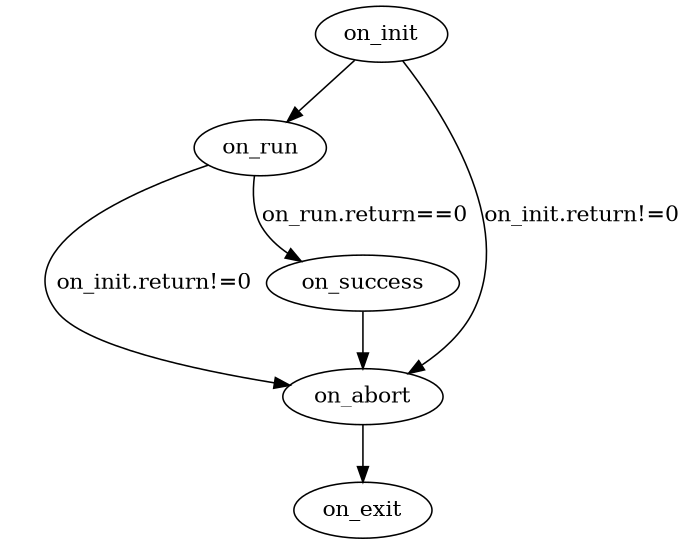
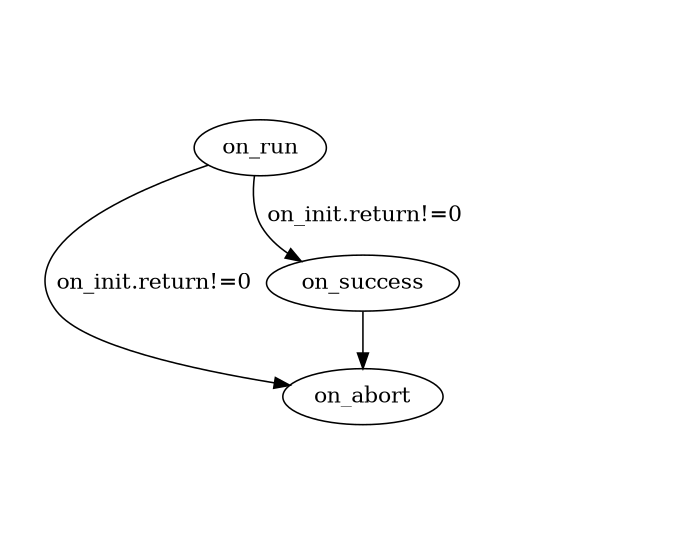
(382, 34) -> none
(365, 215) -> (365, 215)
(363, 510) -> none
